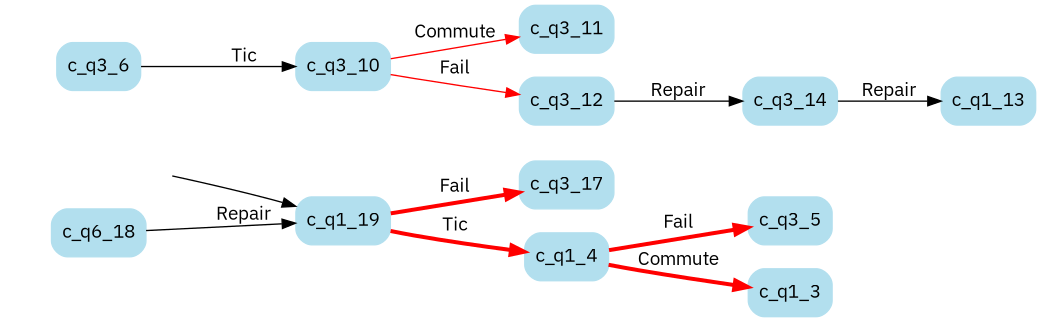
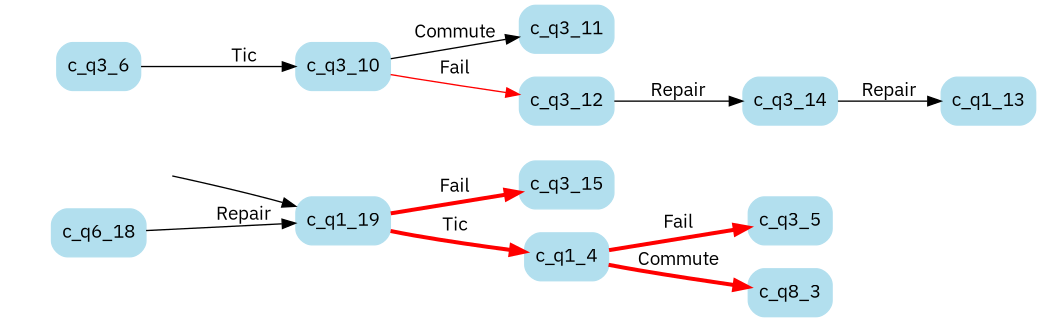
(448, 49) -> (448, 49)
(567, 185) -> (567, 185)
(790, 293) -> (790, 293)
